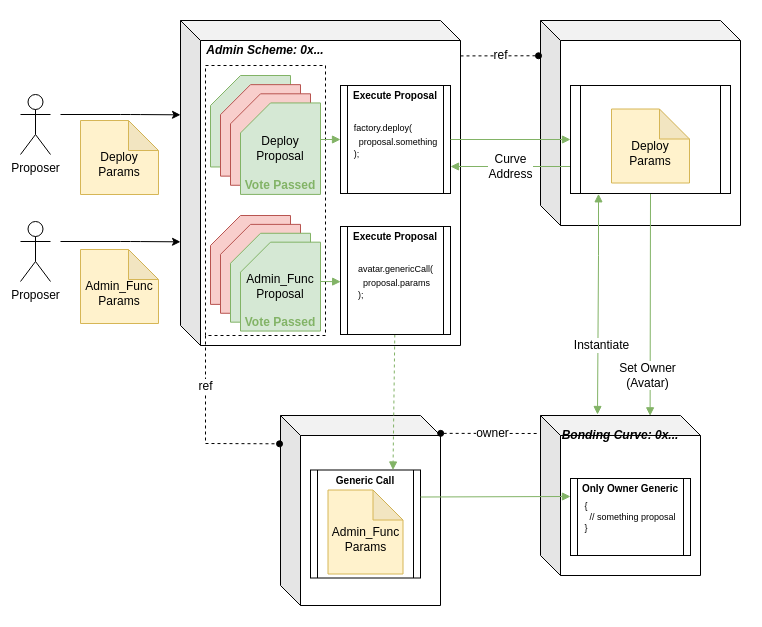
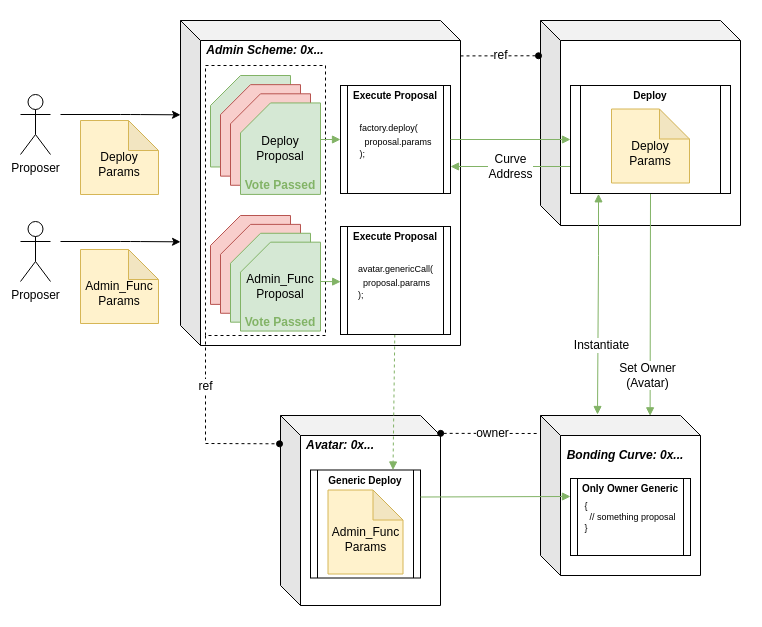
none -> (651, 96)
(396, 140) -> (396, 140)
(621, 436) -> (626, 456)
none -> (341, 446)
(366, 481) -> (366, 481)
